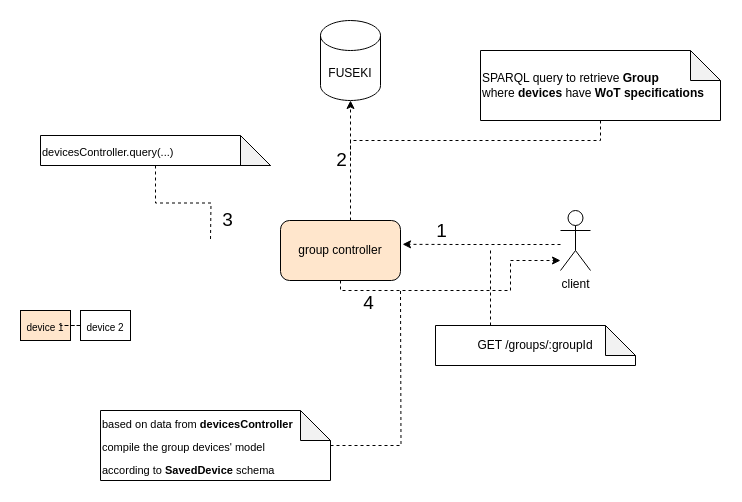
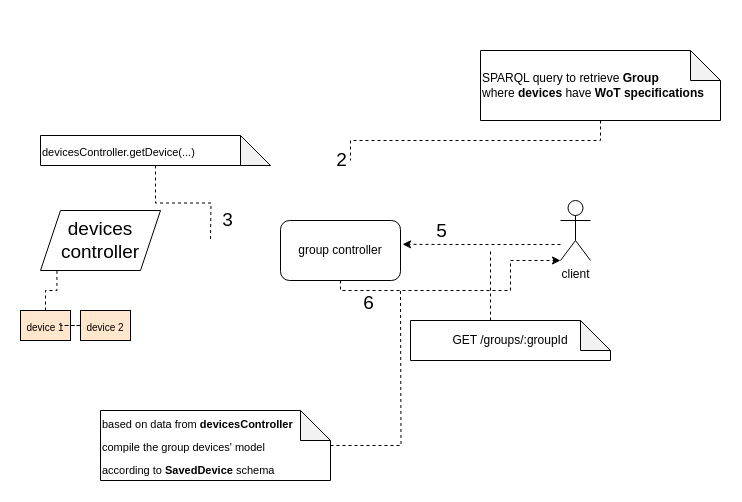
(351, 61) -> none
(157, 151) -> (157, 151)
(351, 192) -> none
(442, 232) -> (442, 232)
none -> (101, 241)
(576, 241) -> (576, 231)
(341, 251) -> (341, 251)
none -> (51, 291)
(369, 304) -> (369, 304)
(106, 326) -> (106, 326)
(536, 346) -> (511, 341)
